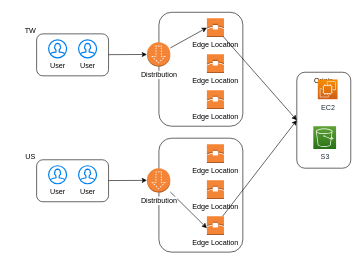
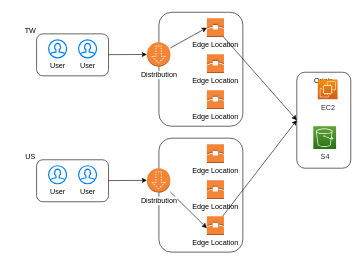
(325, 158) -> (325, 158)
